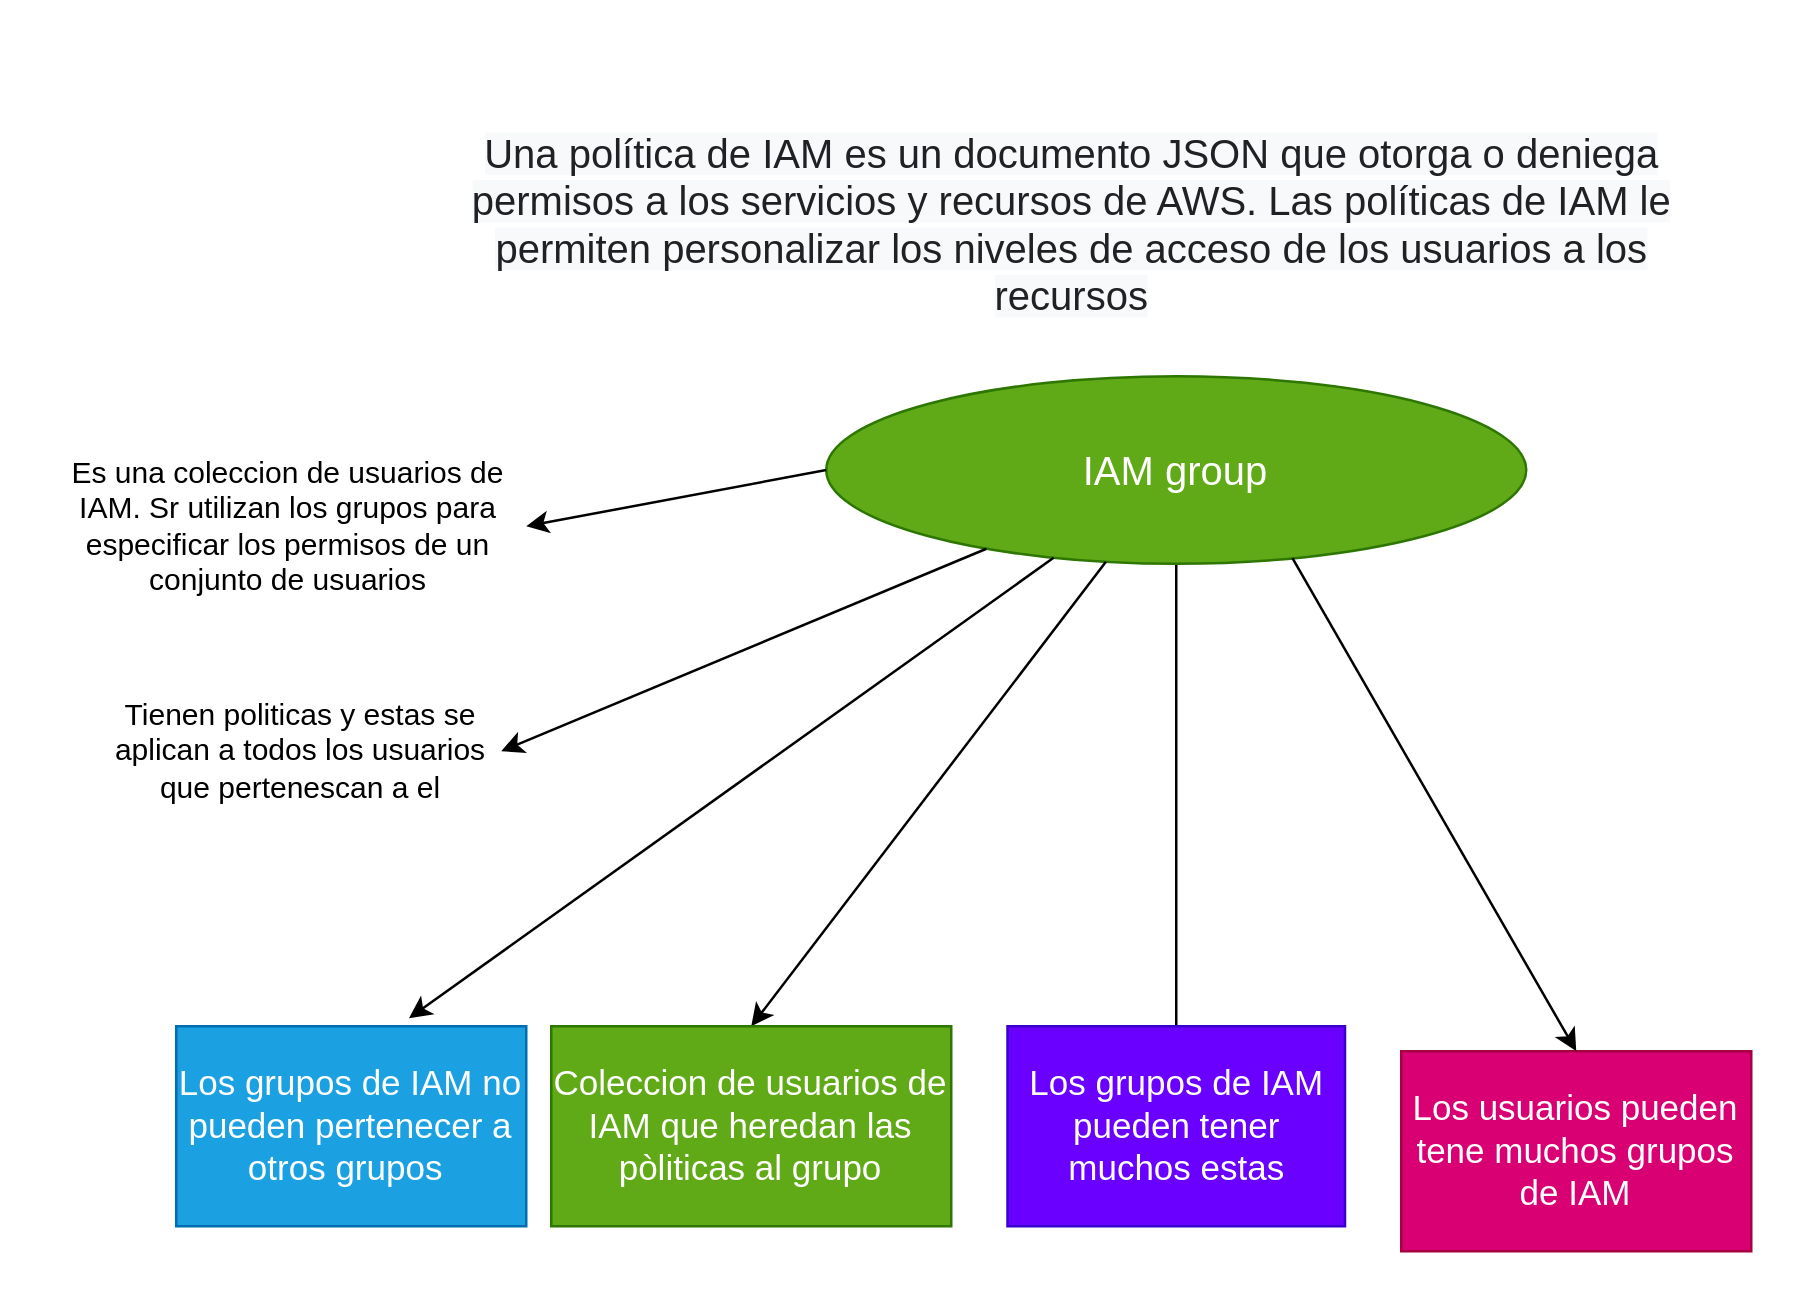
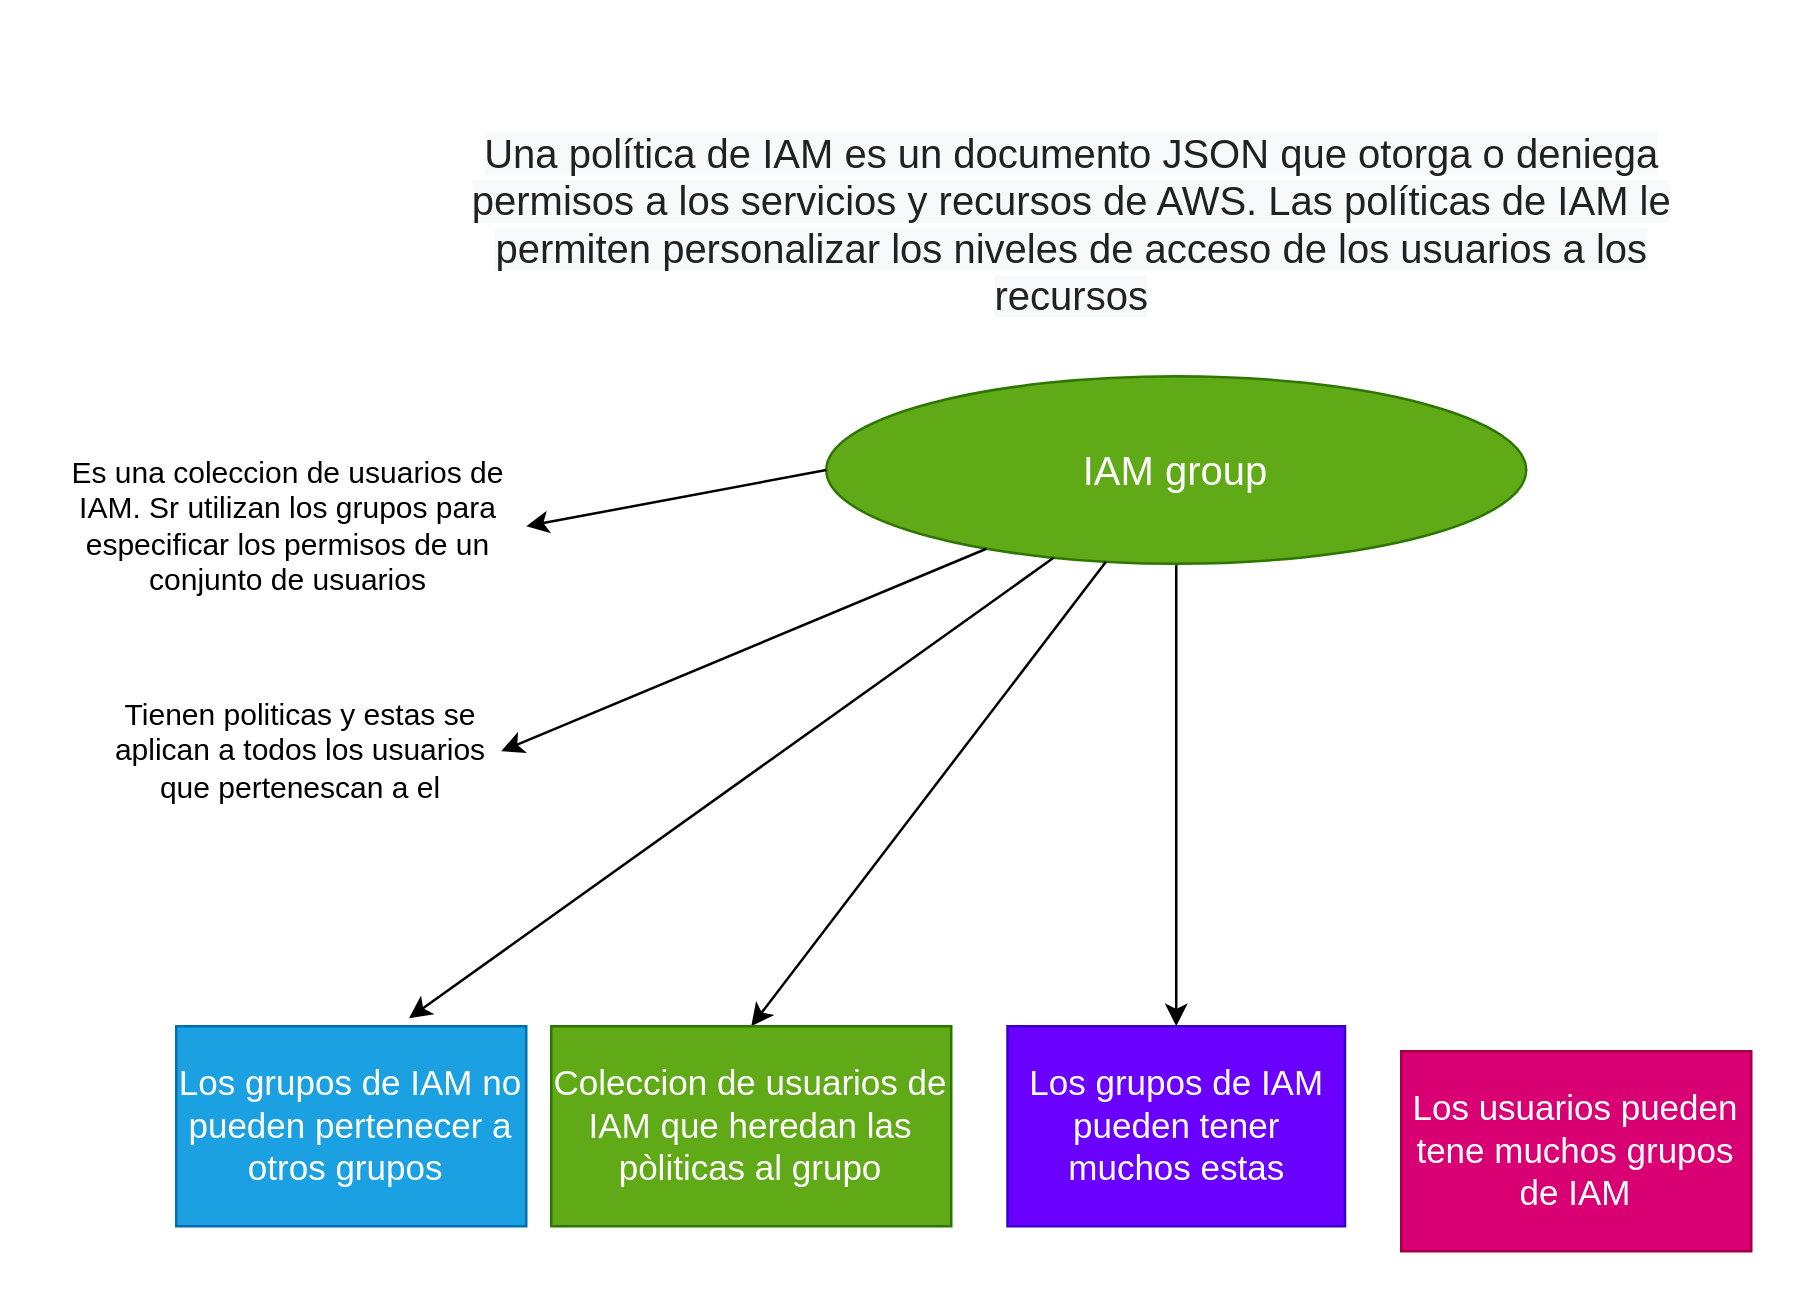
(1430, 797) -> none
(1176, 1015) -> (1176, 1008)
